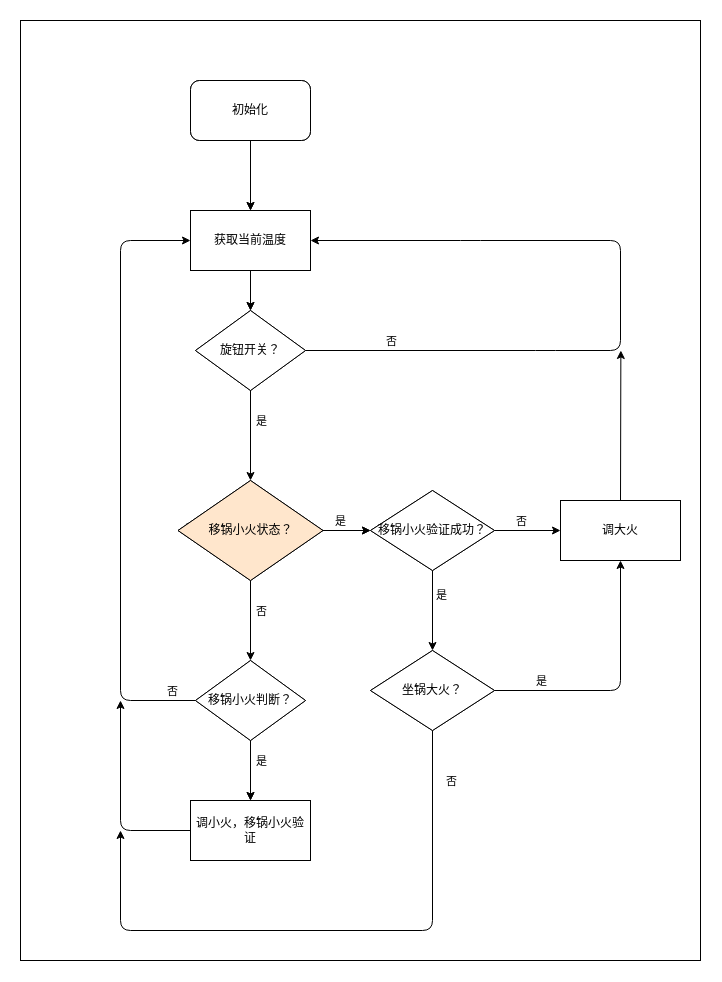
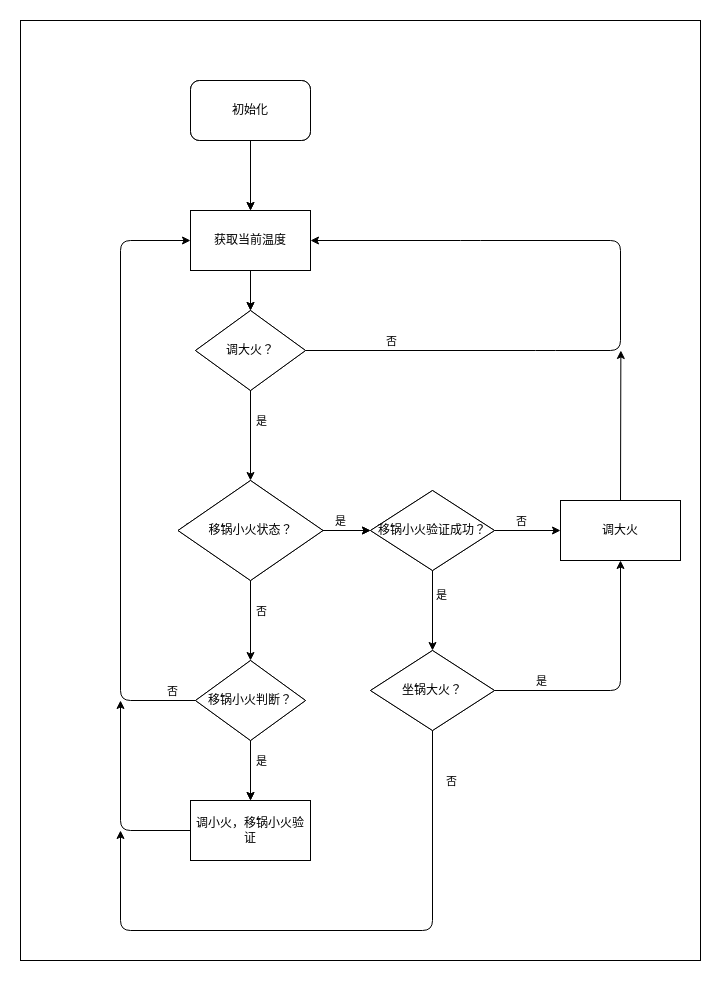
(251, 351) -> (251, 351)
(251, 531) -> (251, 531)
